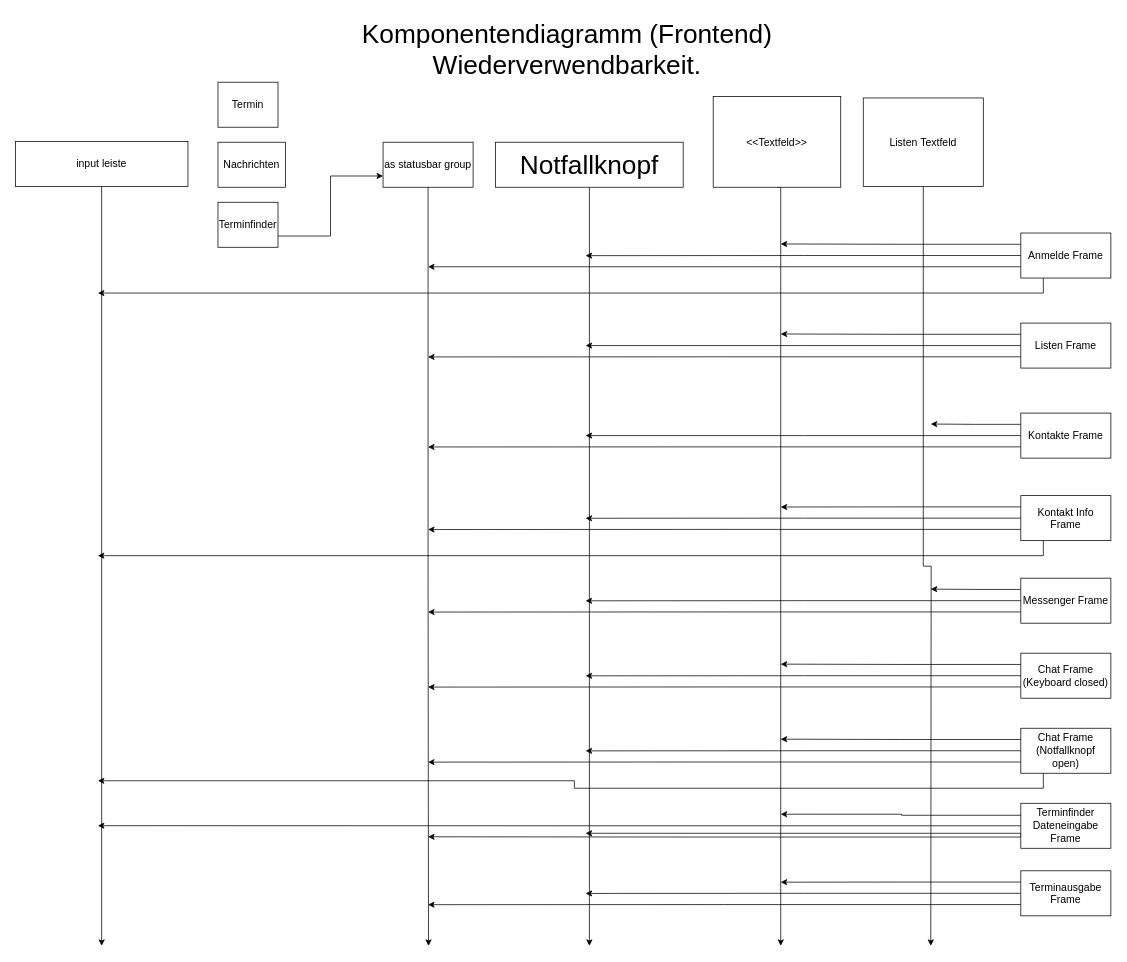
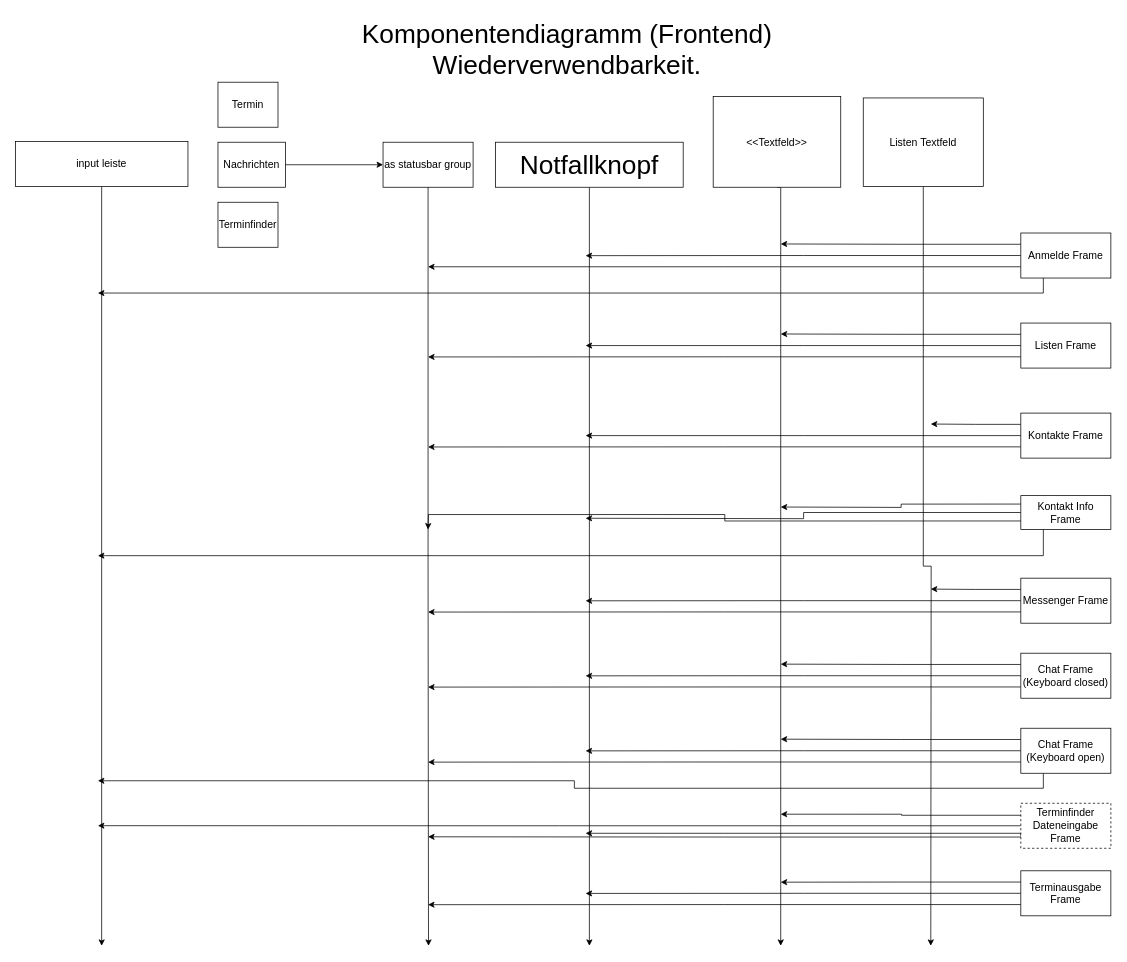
none -> (332, 165)
(330, 206) -> none
(1065, 518) -> (1065, 512)
(1065, 750) -> (1065, 750)
(1065, 825) -> (1065, 825)
